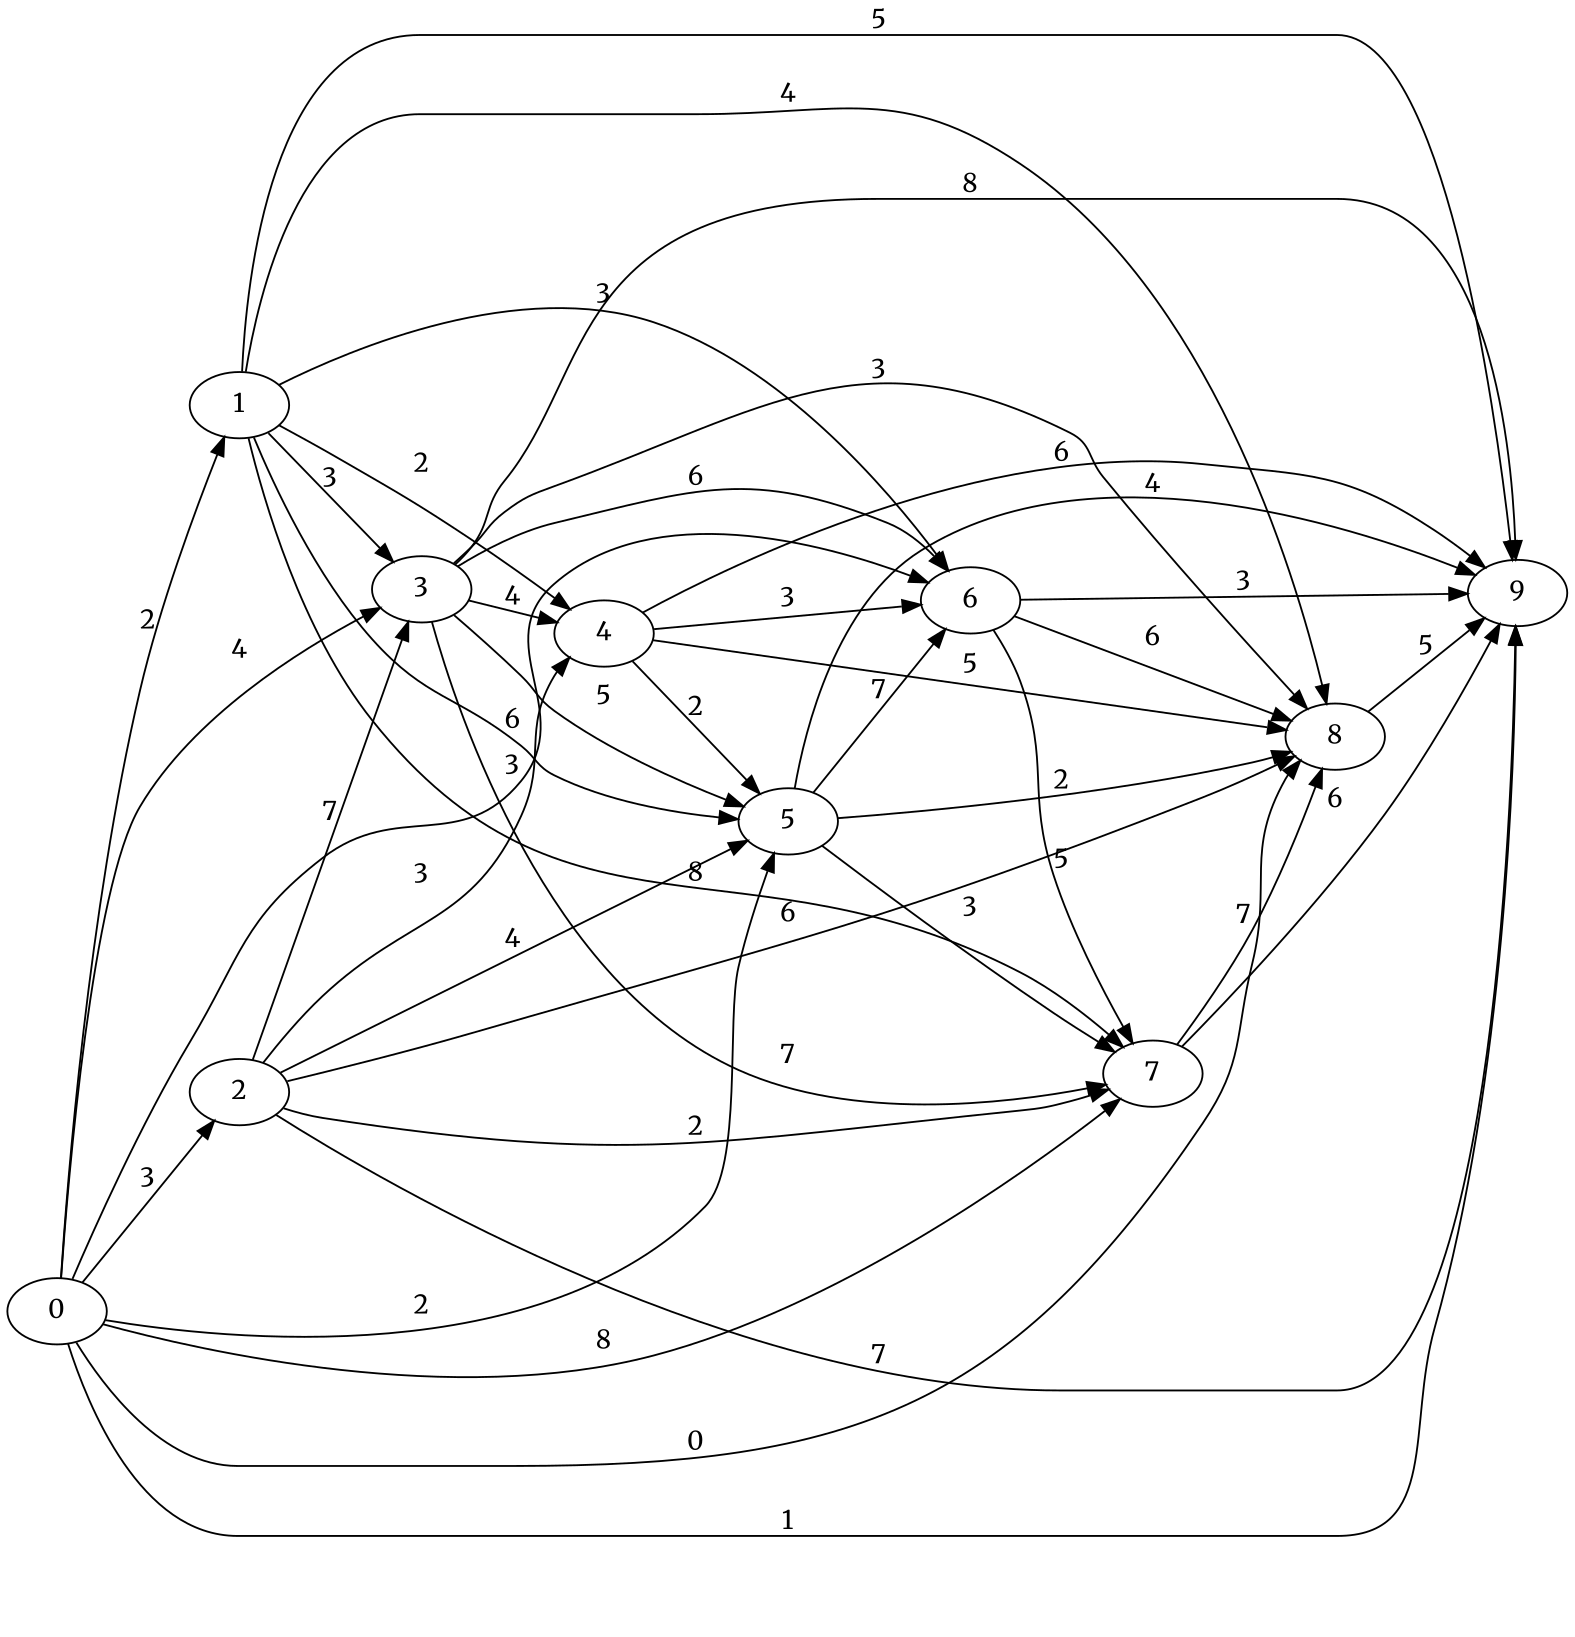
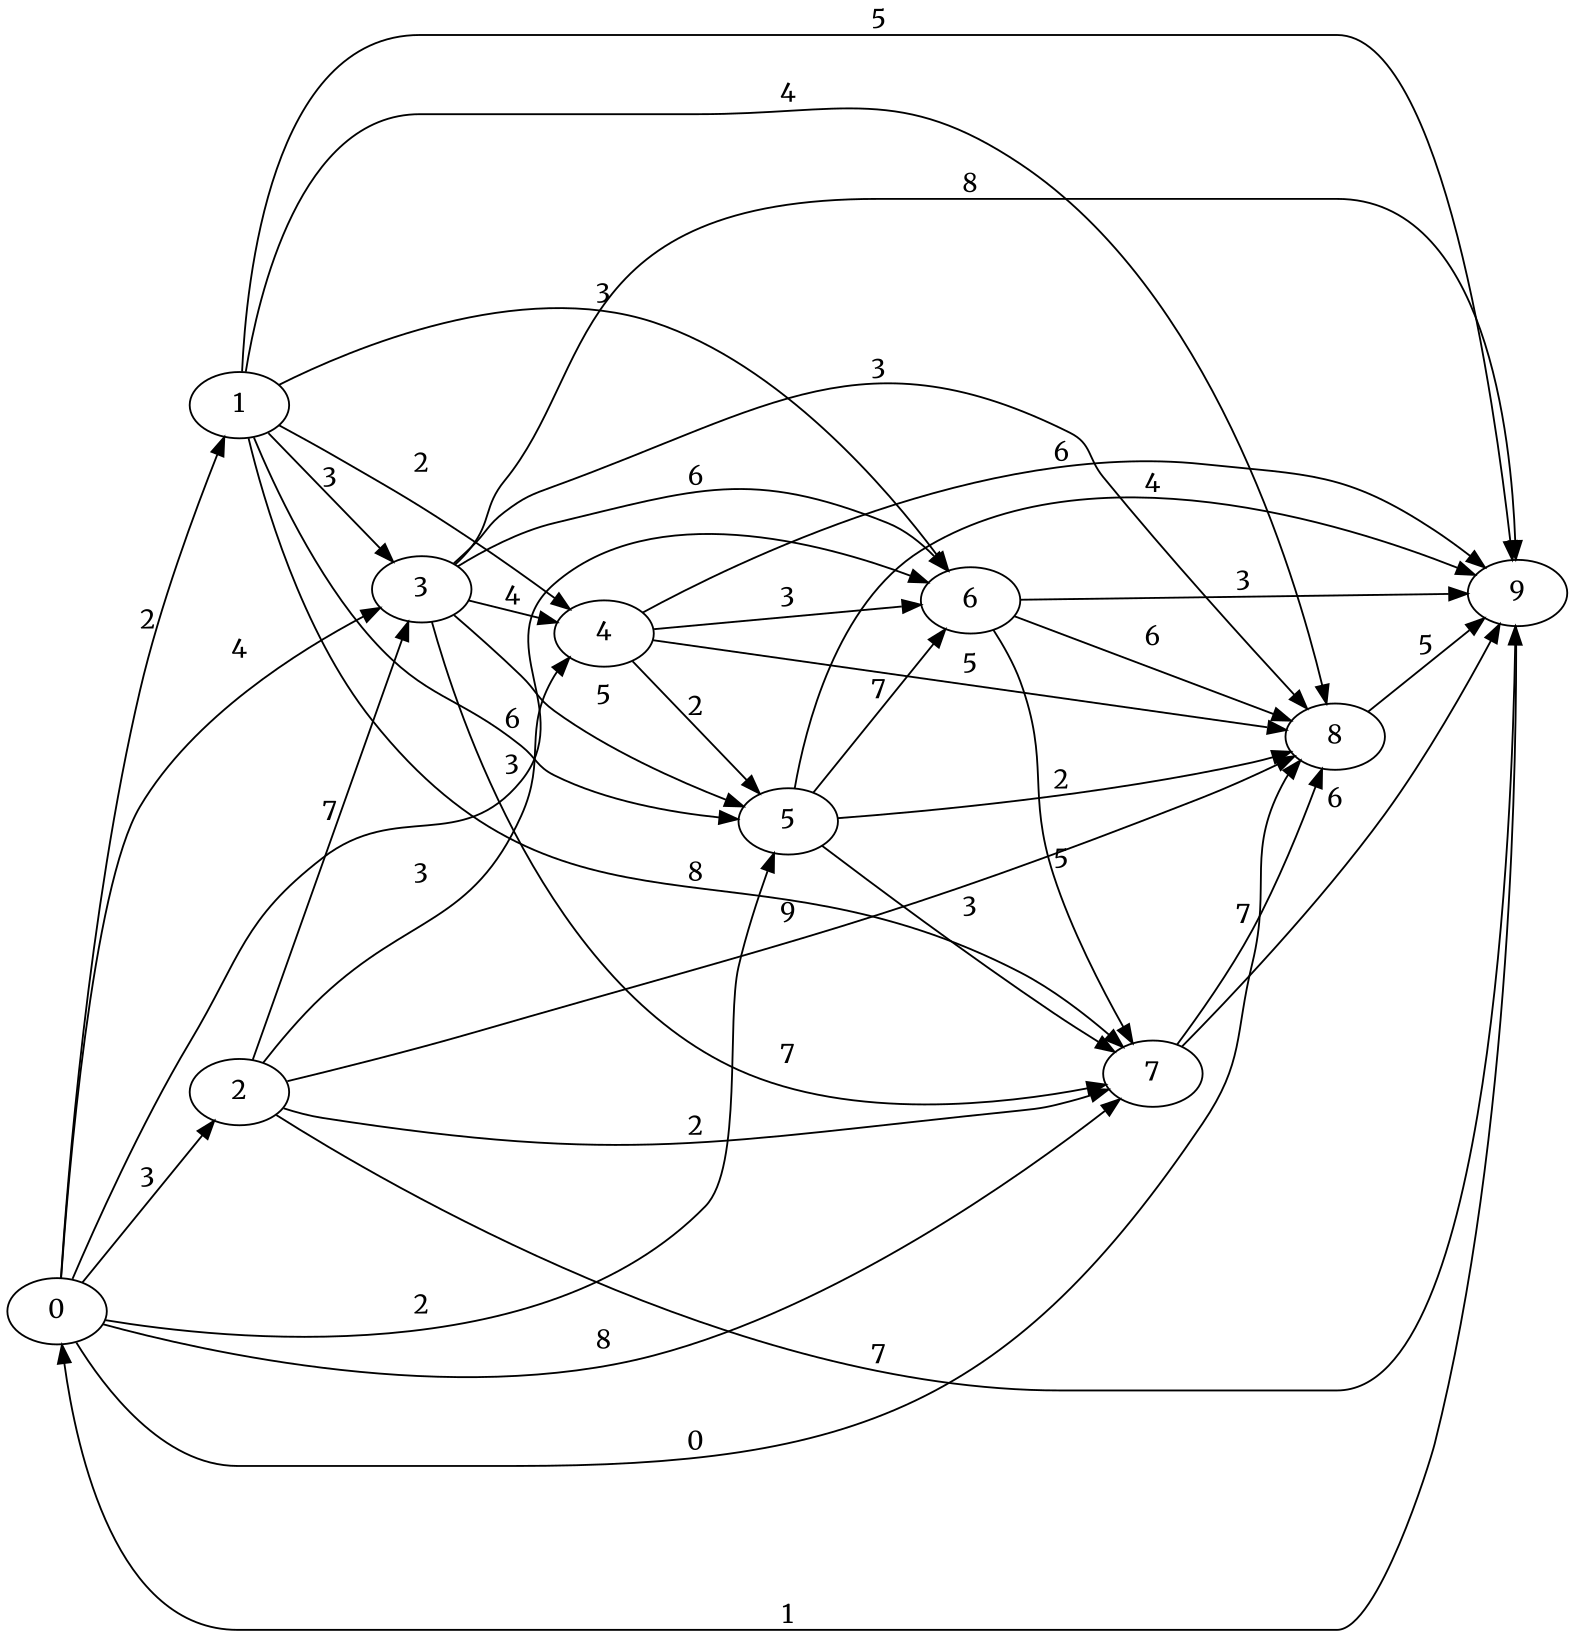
(788, 914) -> (788, 914)
(506, 961) -> none
(1123, 1536) -> (1134, 1630)
